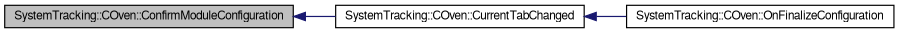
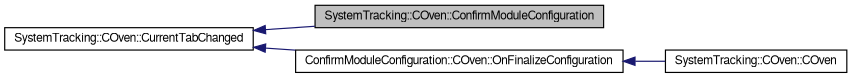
(320, 16) -> (290, 28)
(760, 16) -> (459, 61)
none -> (756, 61)
